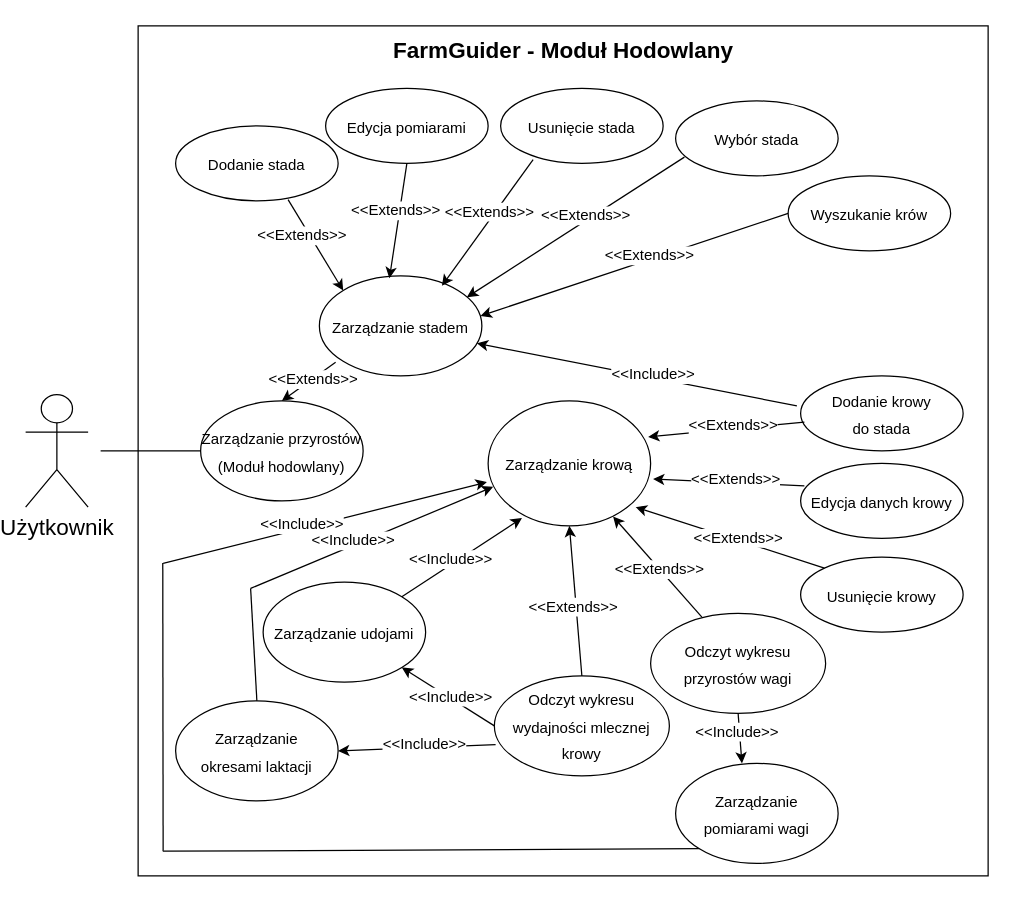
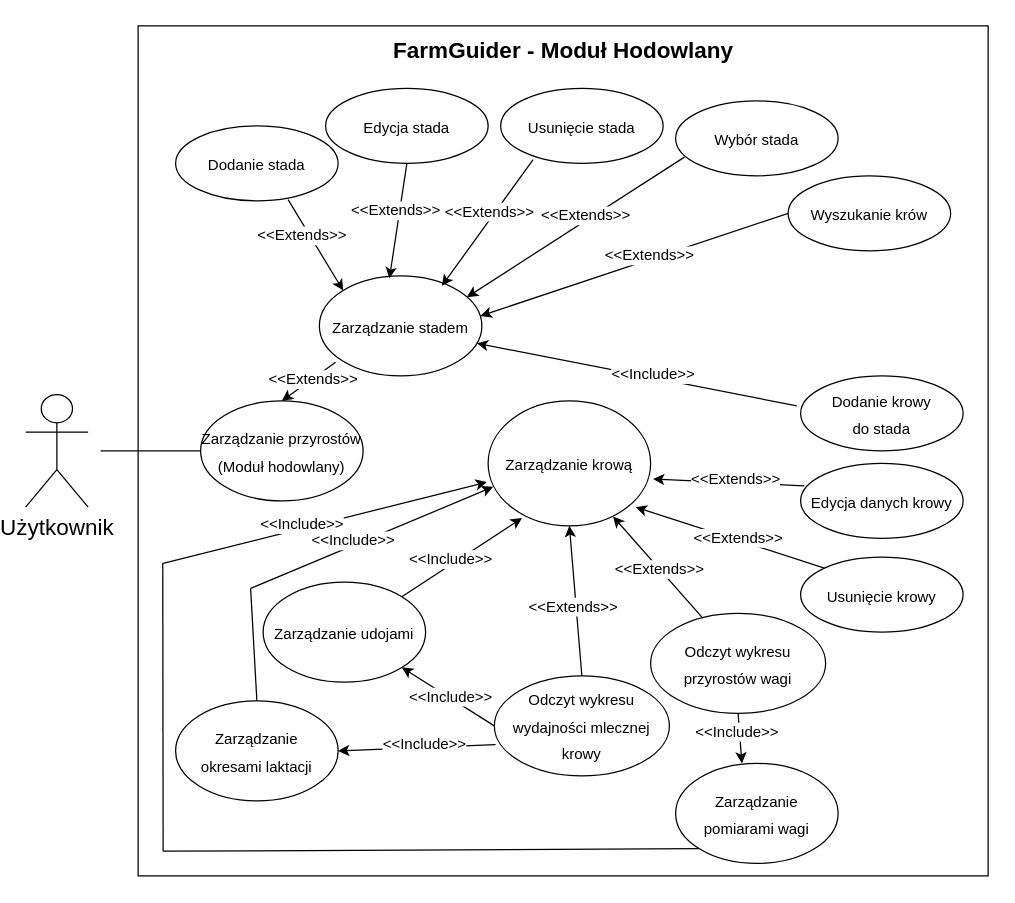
(407, 126) -> (407, 126)
(754, 427) -> none
